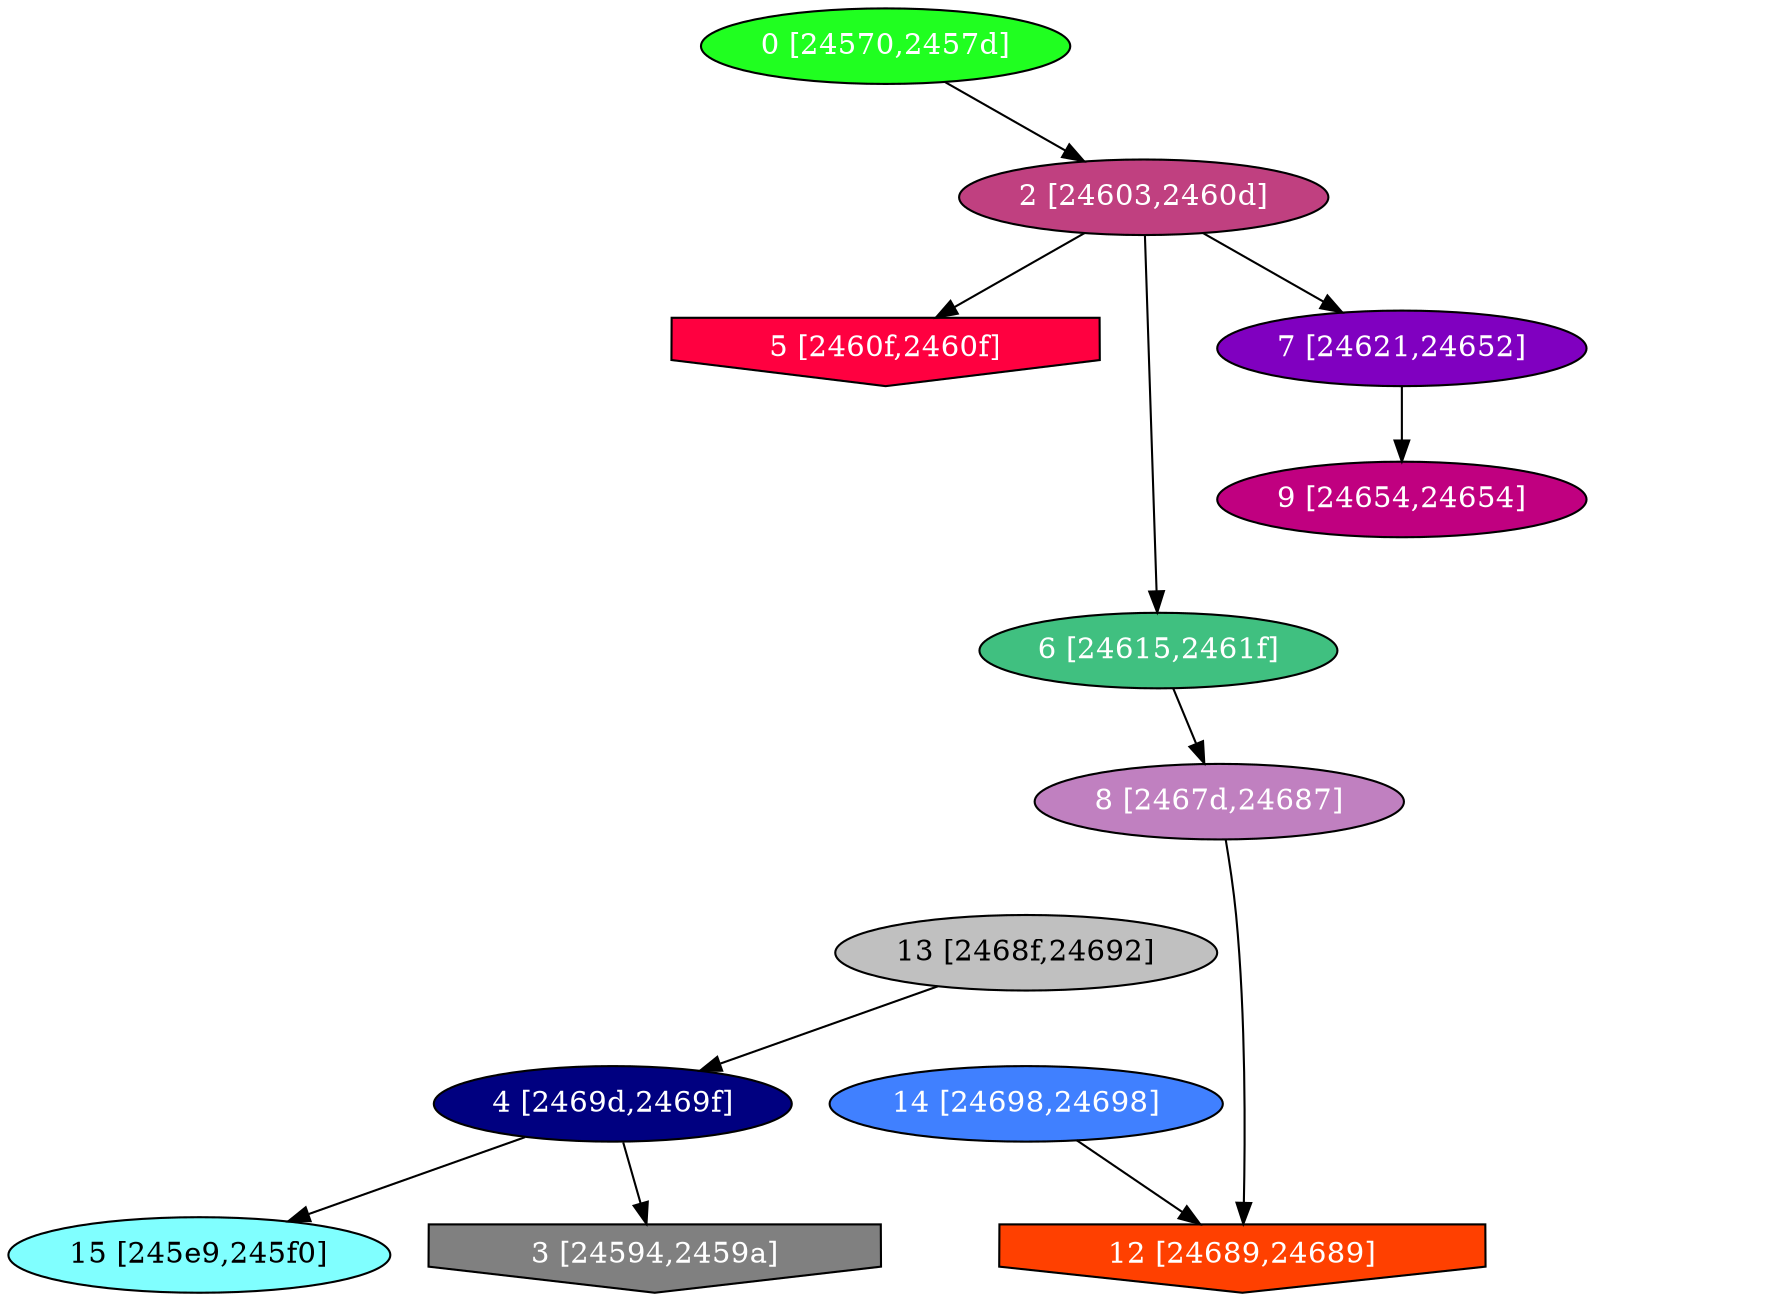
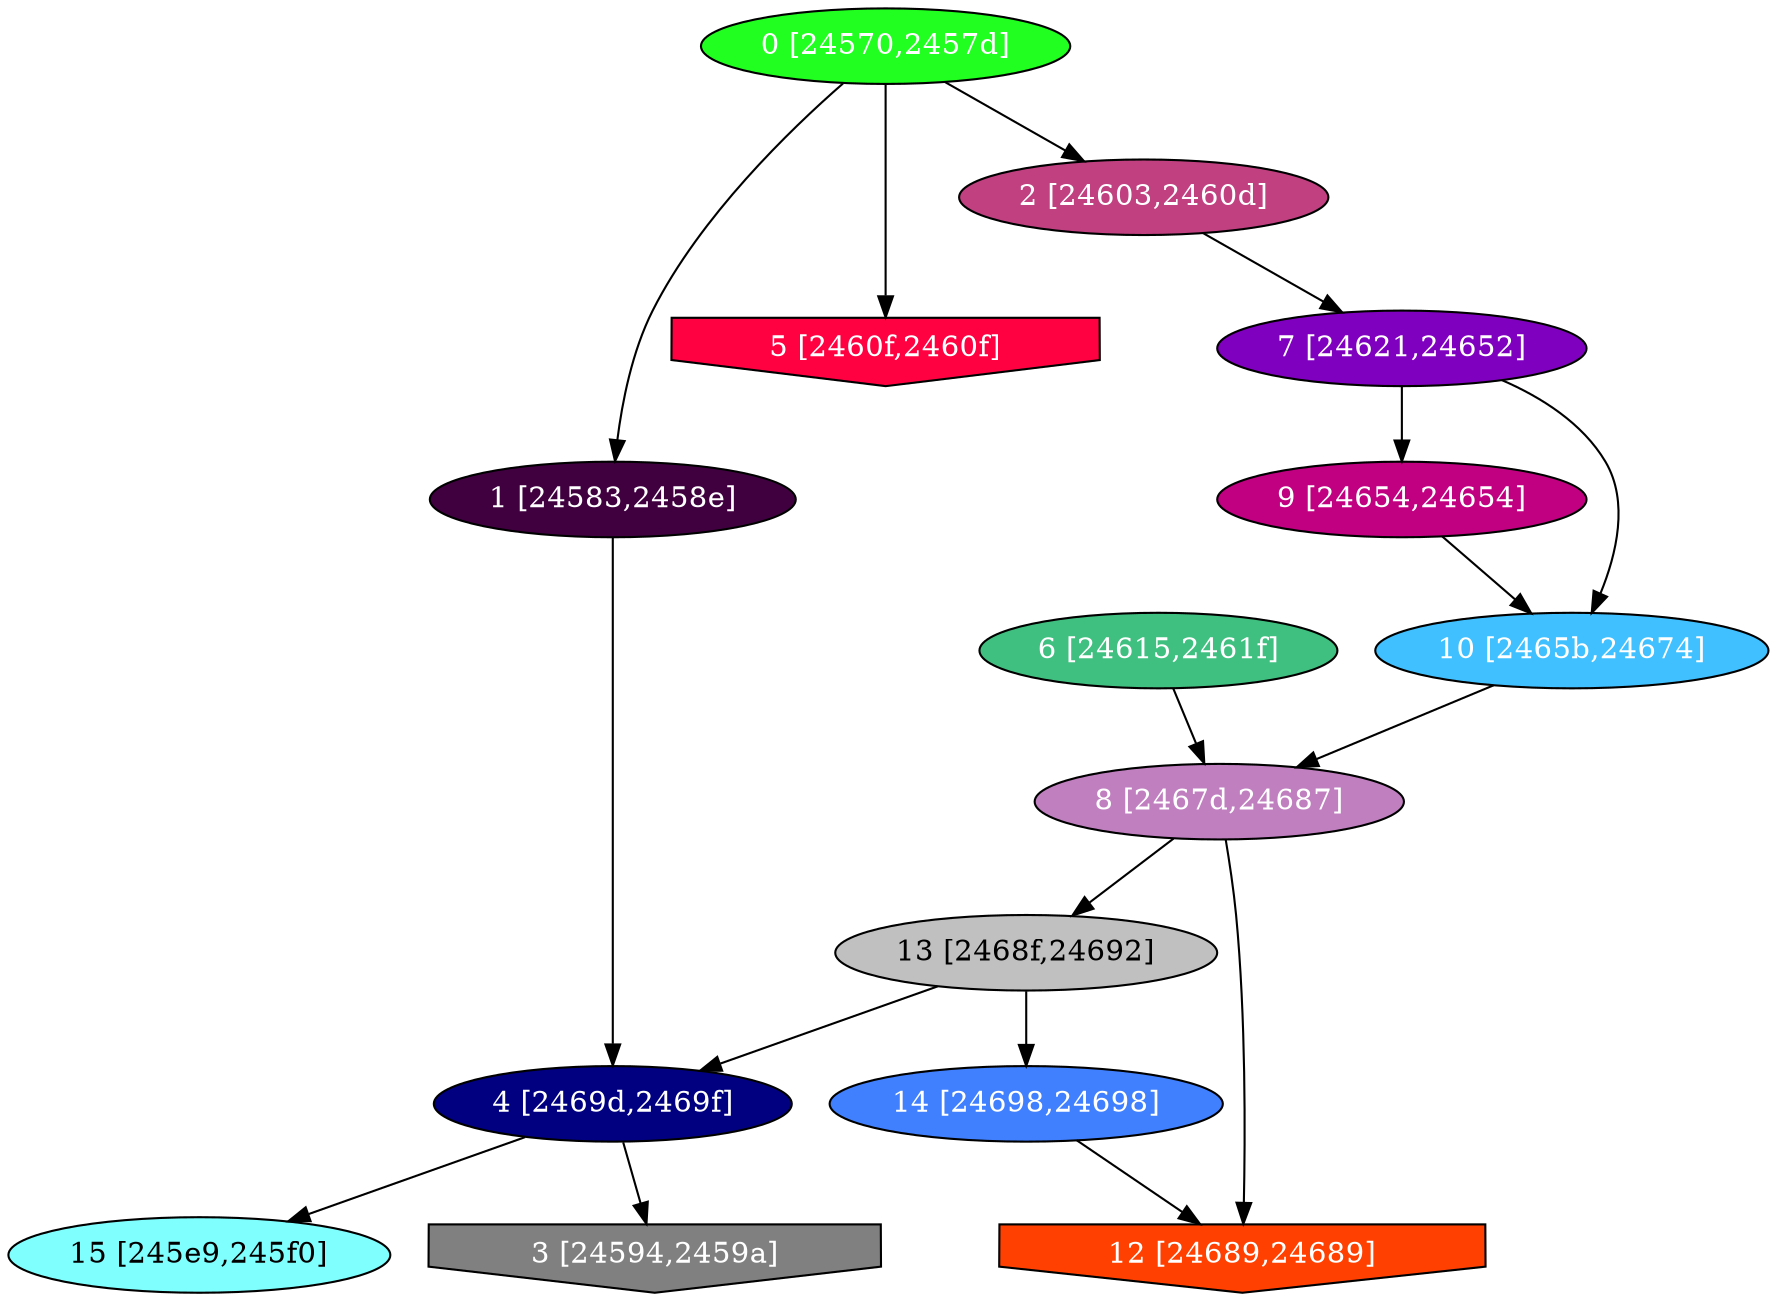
(1019, 270) -> (886, 190)
(1151, 413) -> none
none -> (613, 499)
none -> (1572, 651)
none -> (1132, 871)
none -> (1026, 1018)
